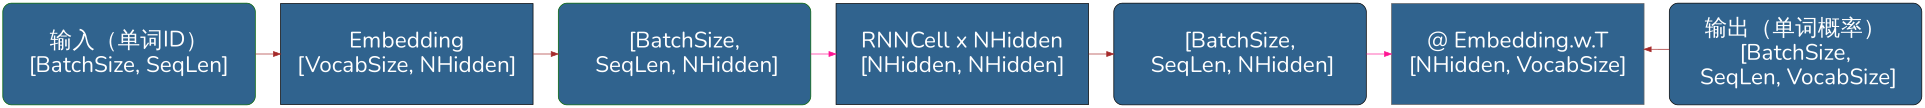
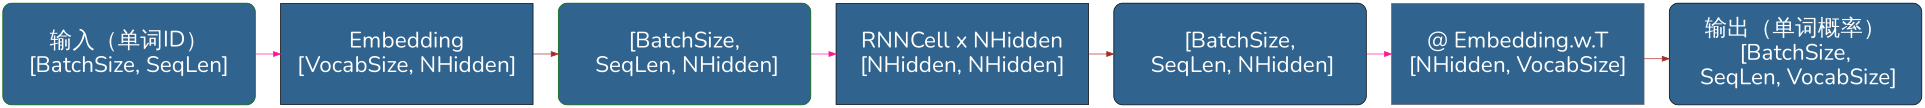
(1660, 49) -> (1653, 59)
(264, 54) -> (264, 54)
